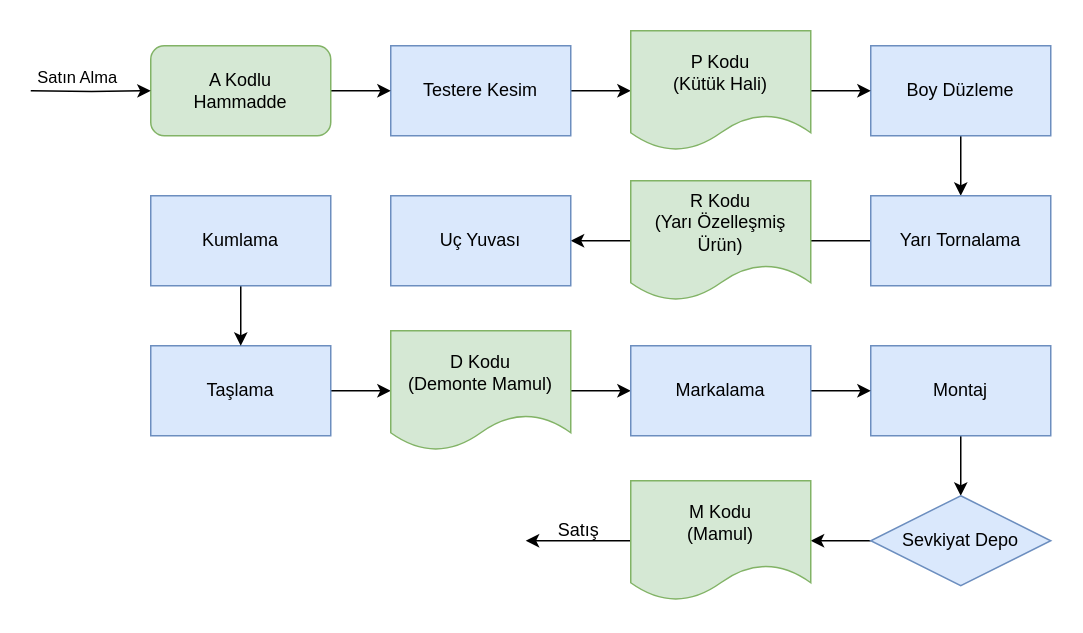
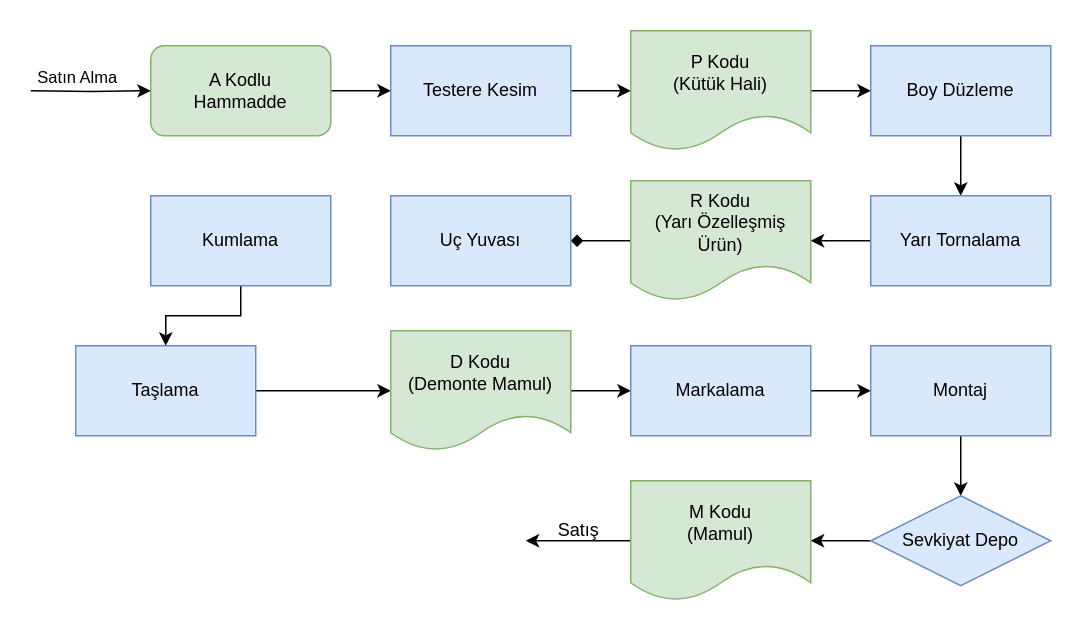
(582, 241) -> (583, 241)
(817, 241) -> (822, 241)
(241, 391) -> (166, 391)
